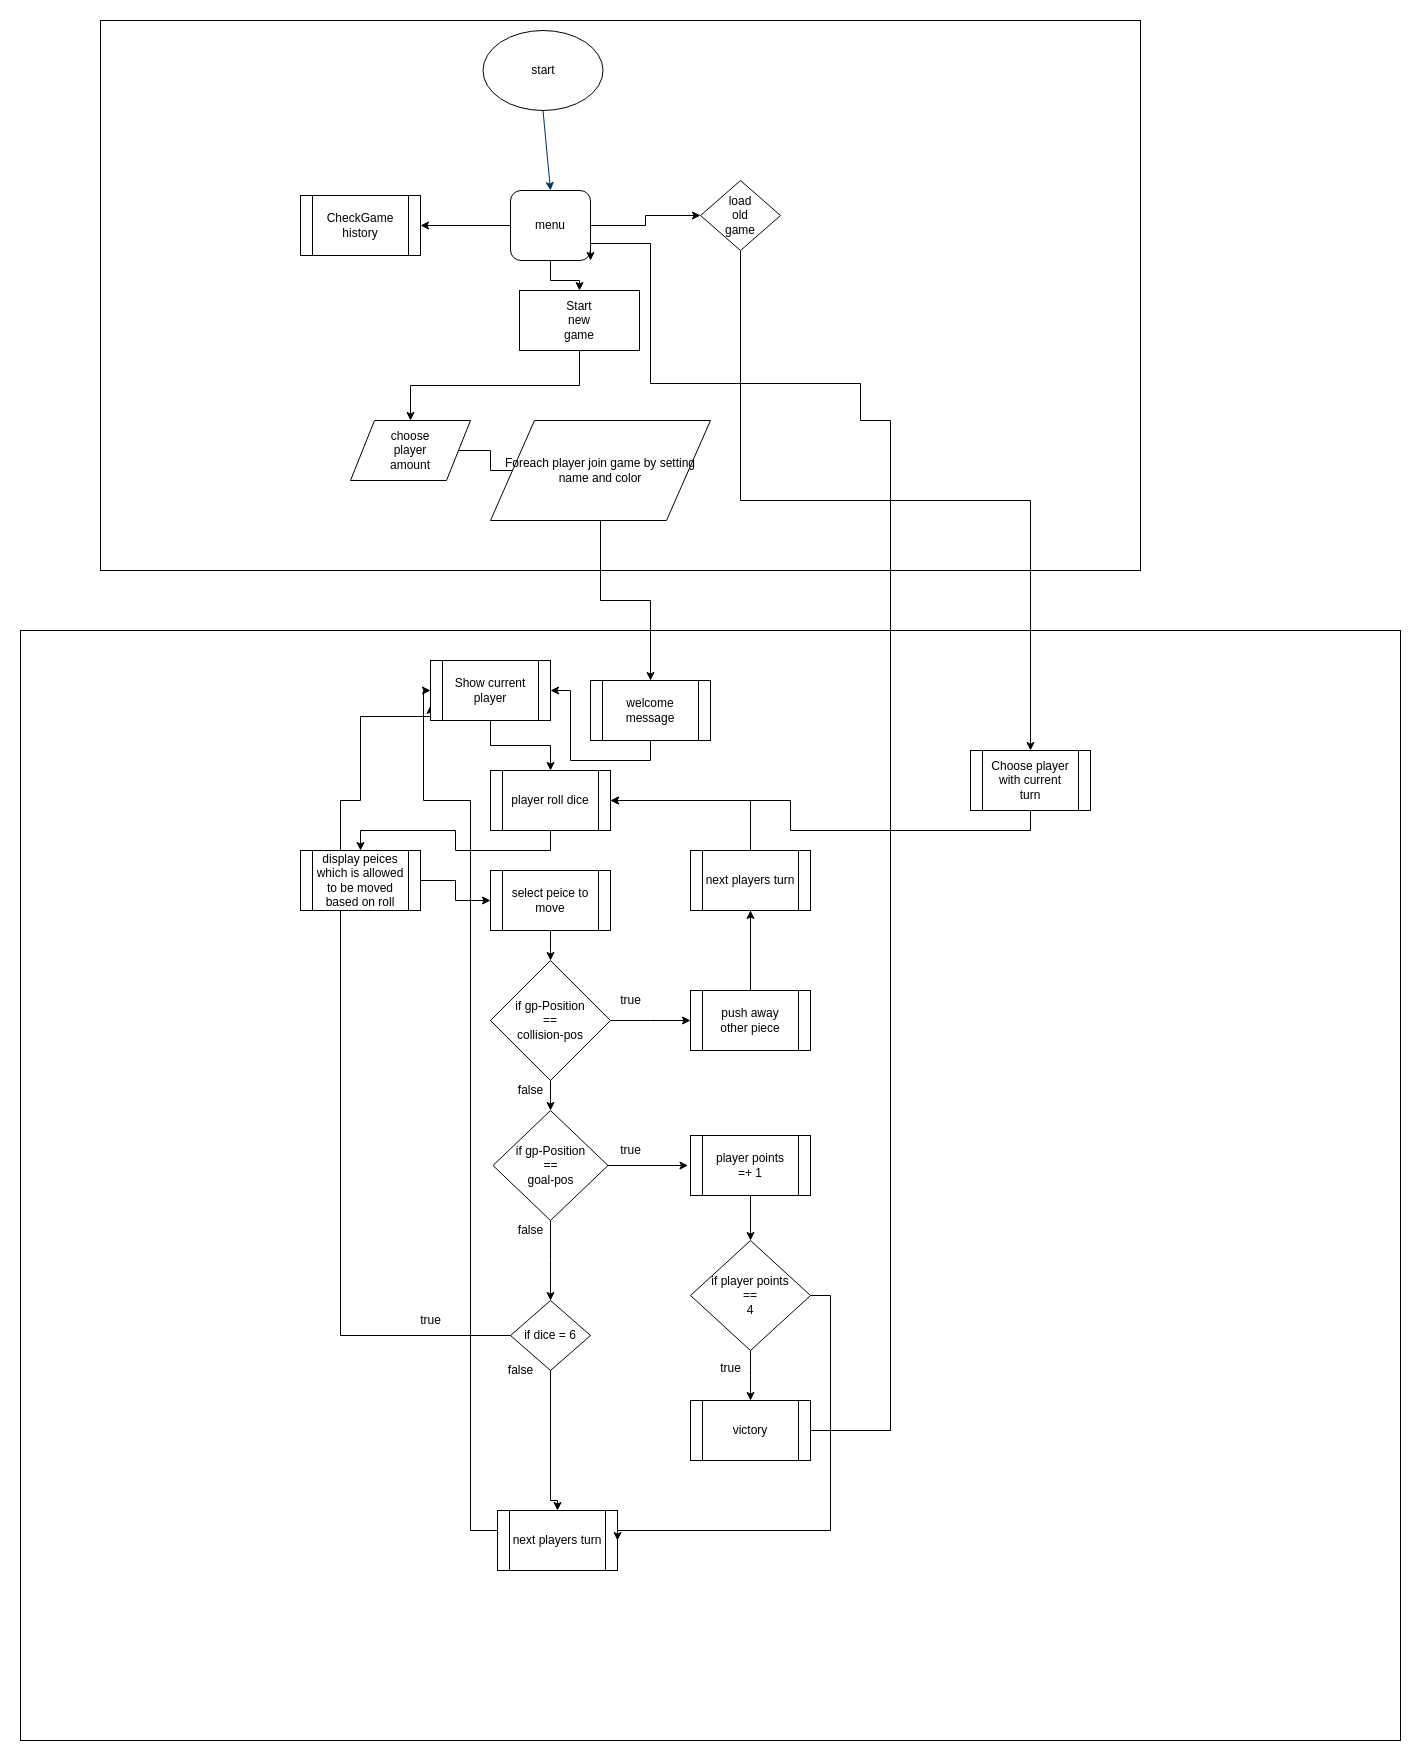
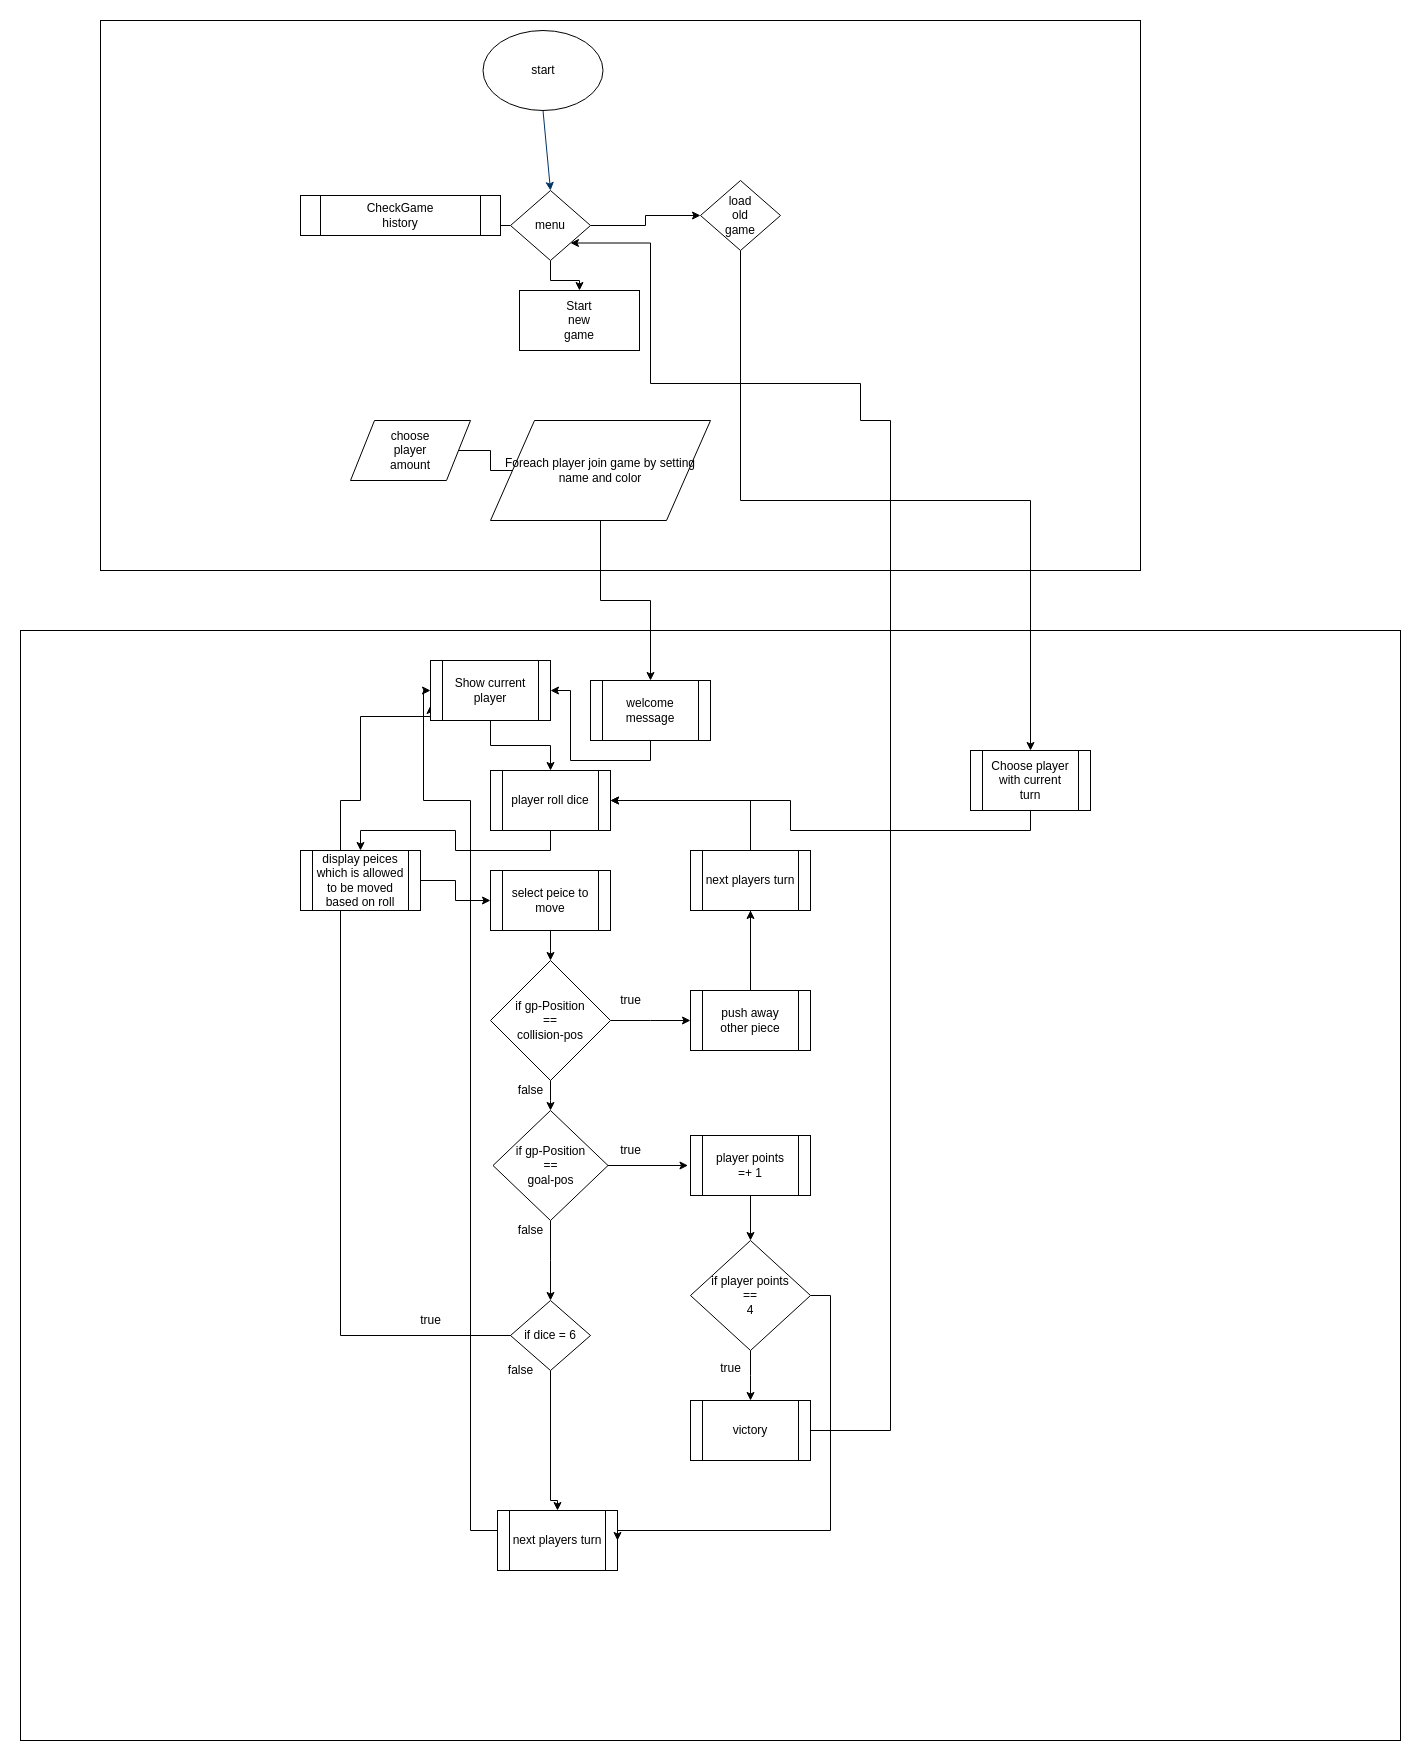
(361, 226) -> (401, 216)
(551, 226) -> (551, 226)
(499, 386) -> none
